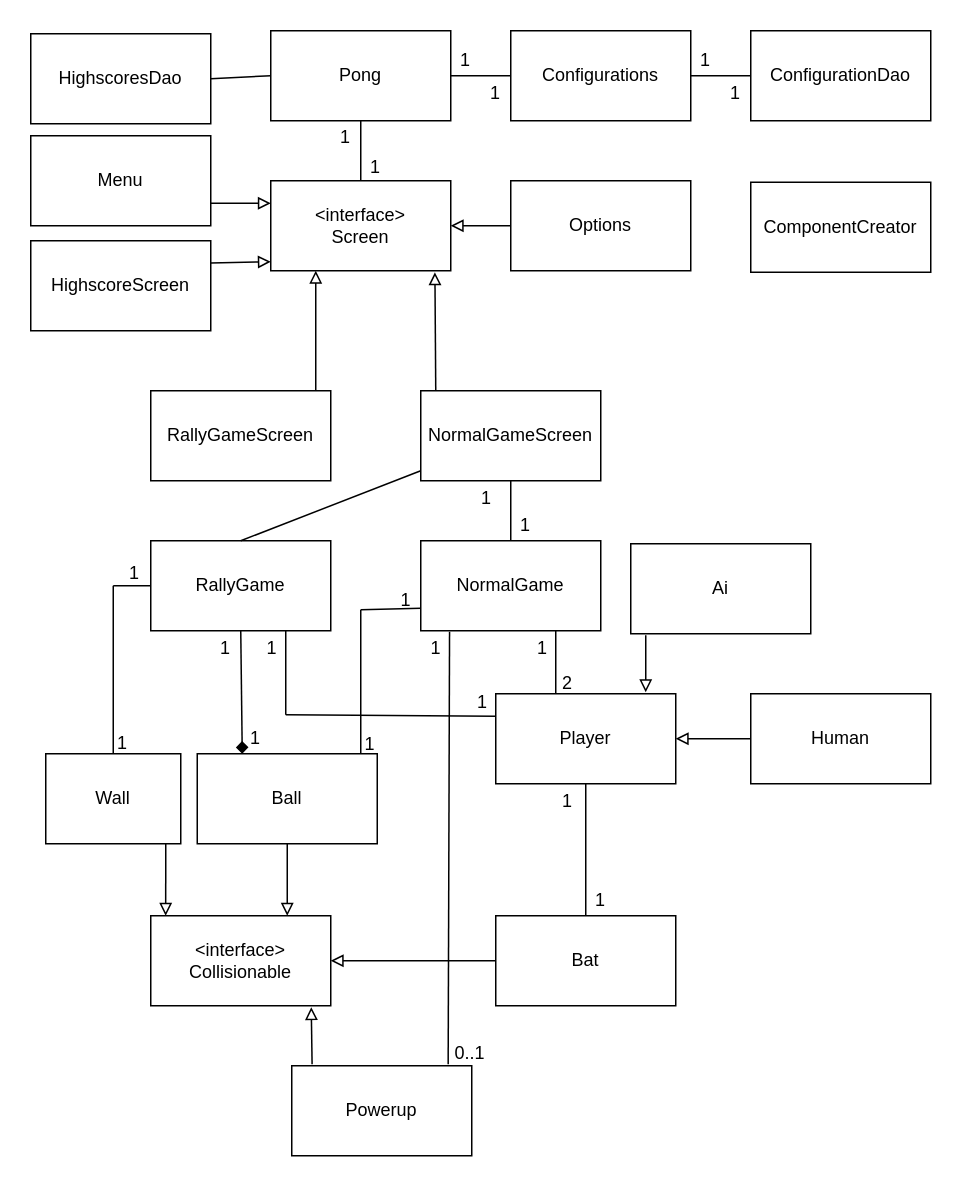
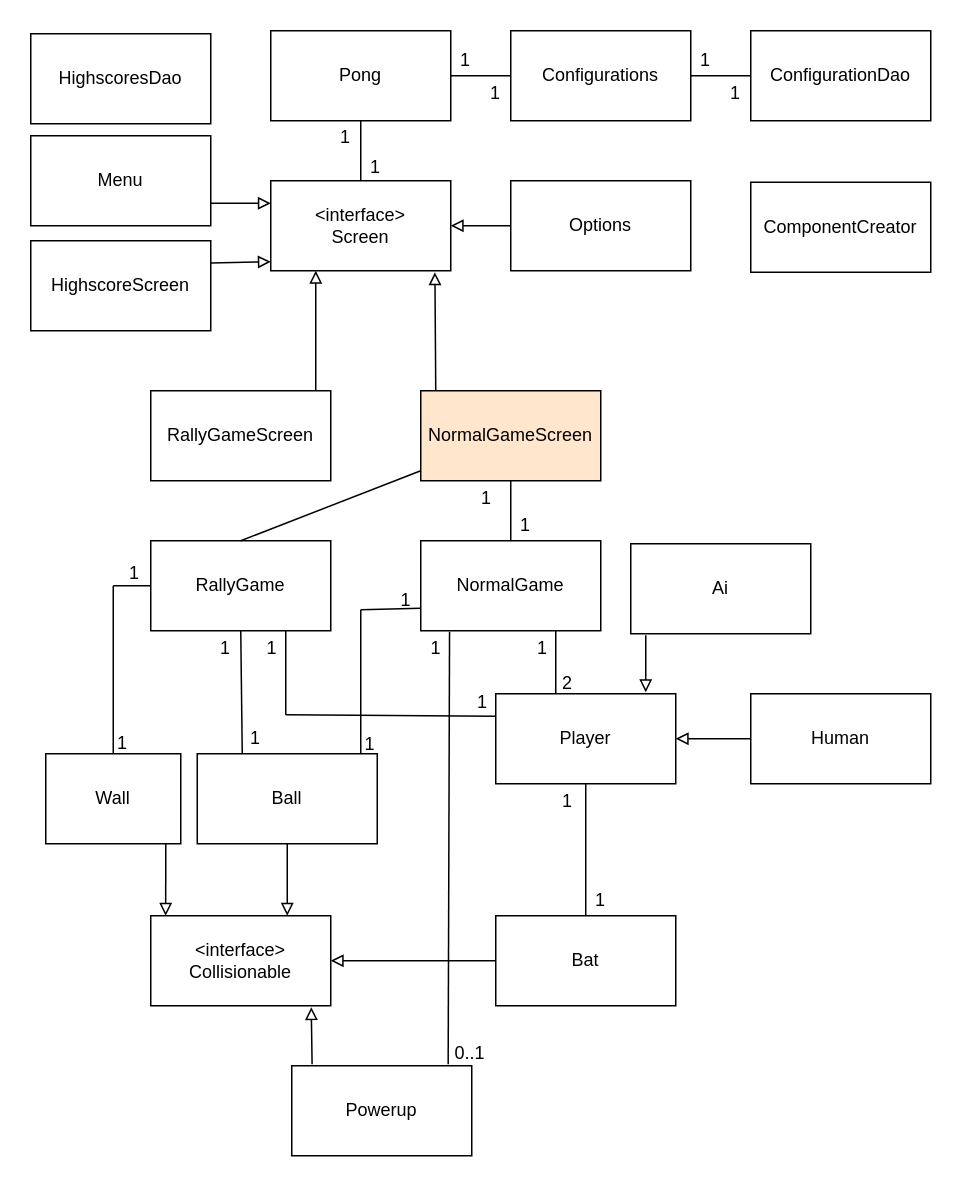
(241, 77) -> none
(511, 436) -> (511, 436)
(242, 741) -> (242, 746)
